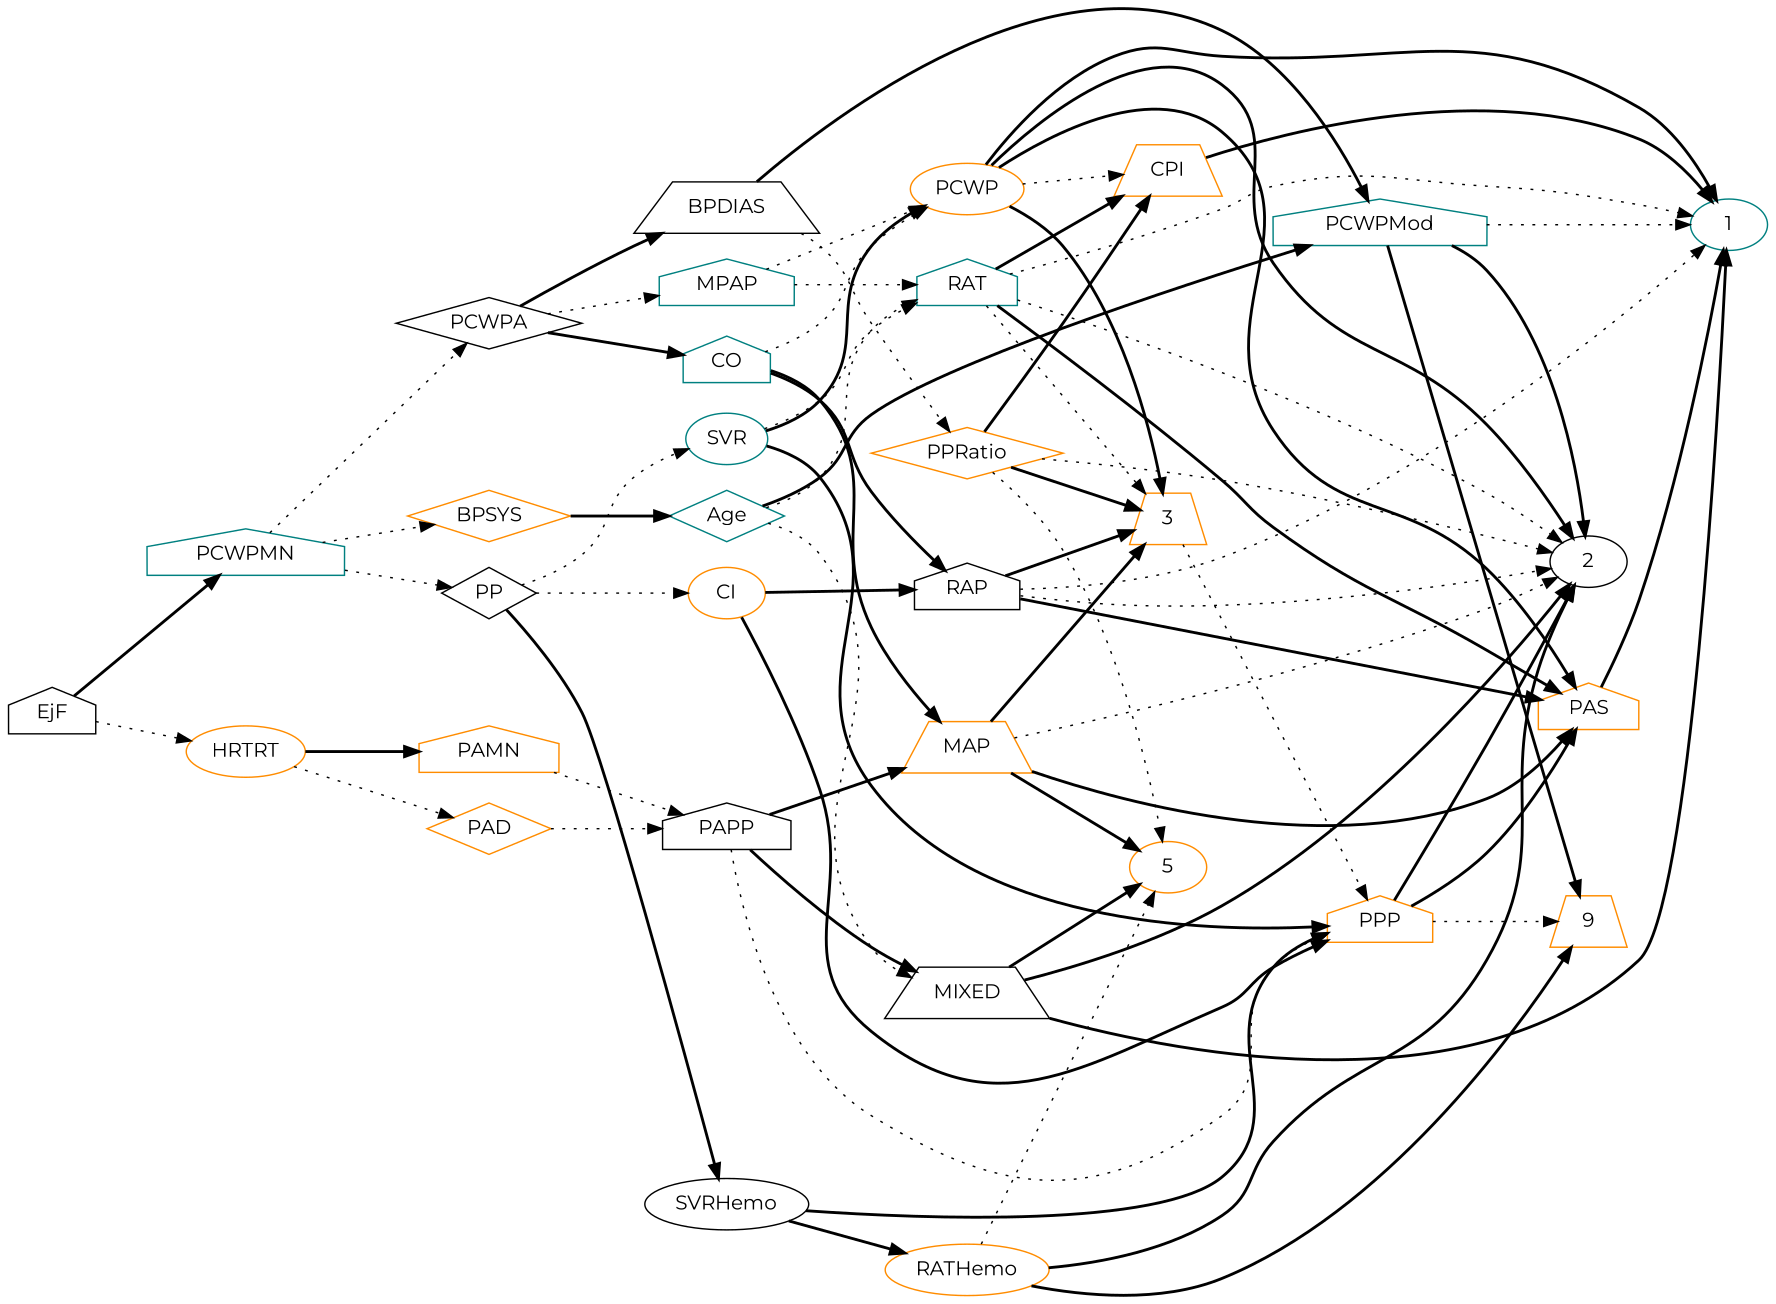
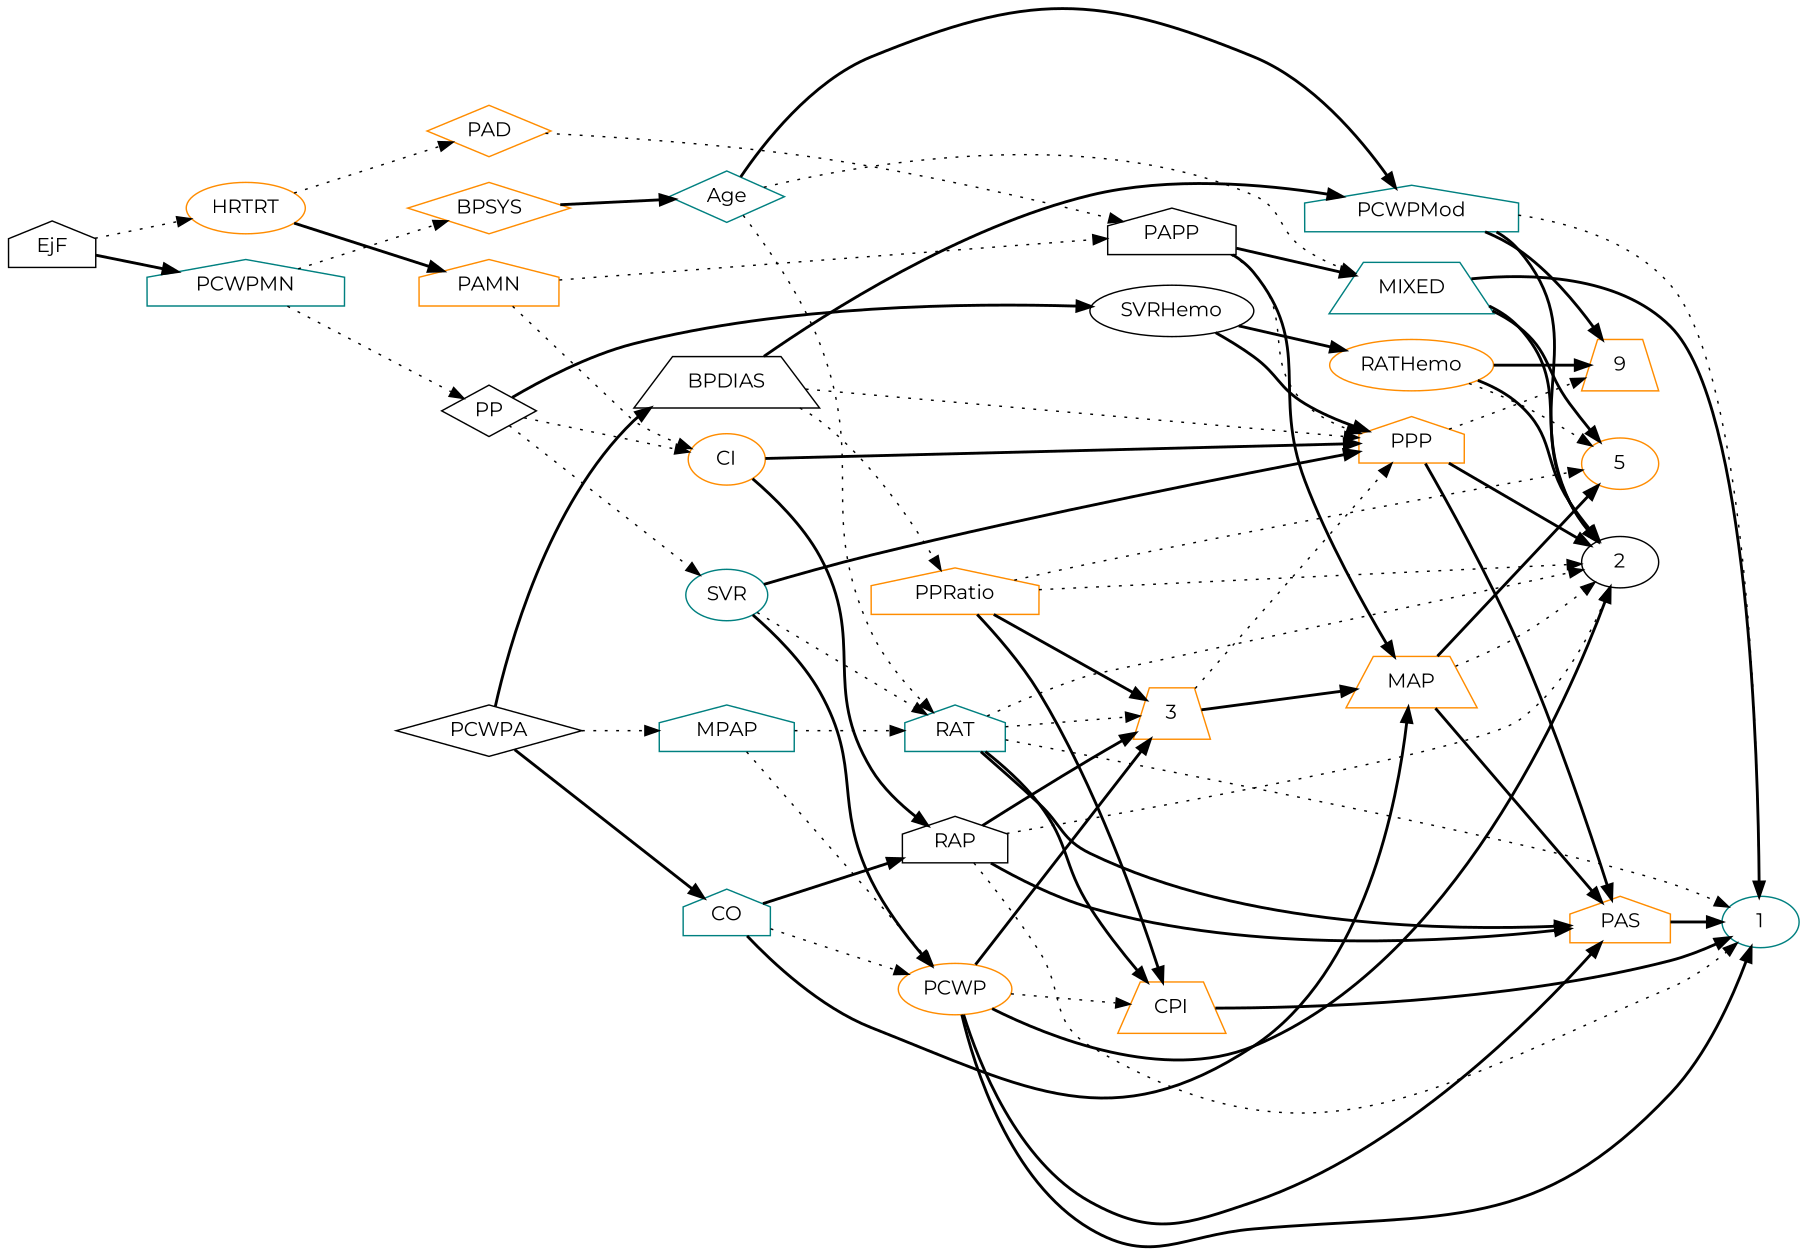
none -> (591, 381)
none -> (1075, 413)
(363, 443) -> none
(967, 453) -> (955, 594)
(1063, 639) -> (1271, 701)
(967, 993) -> (1412, 288)
